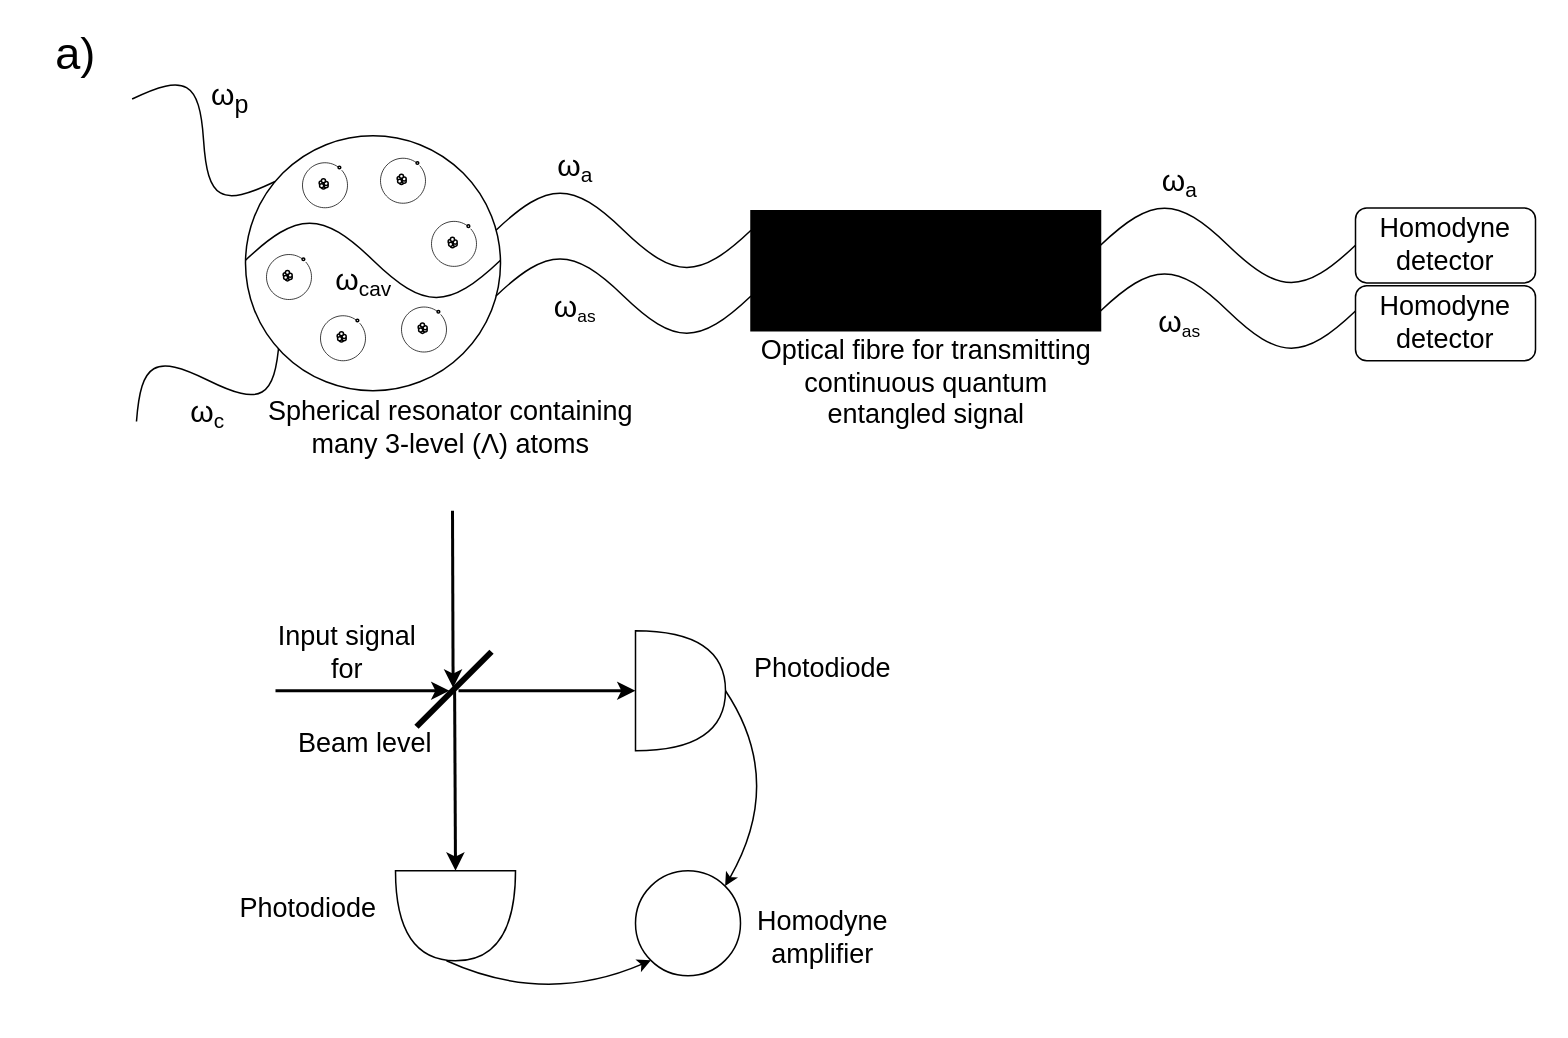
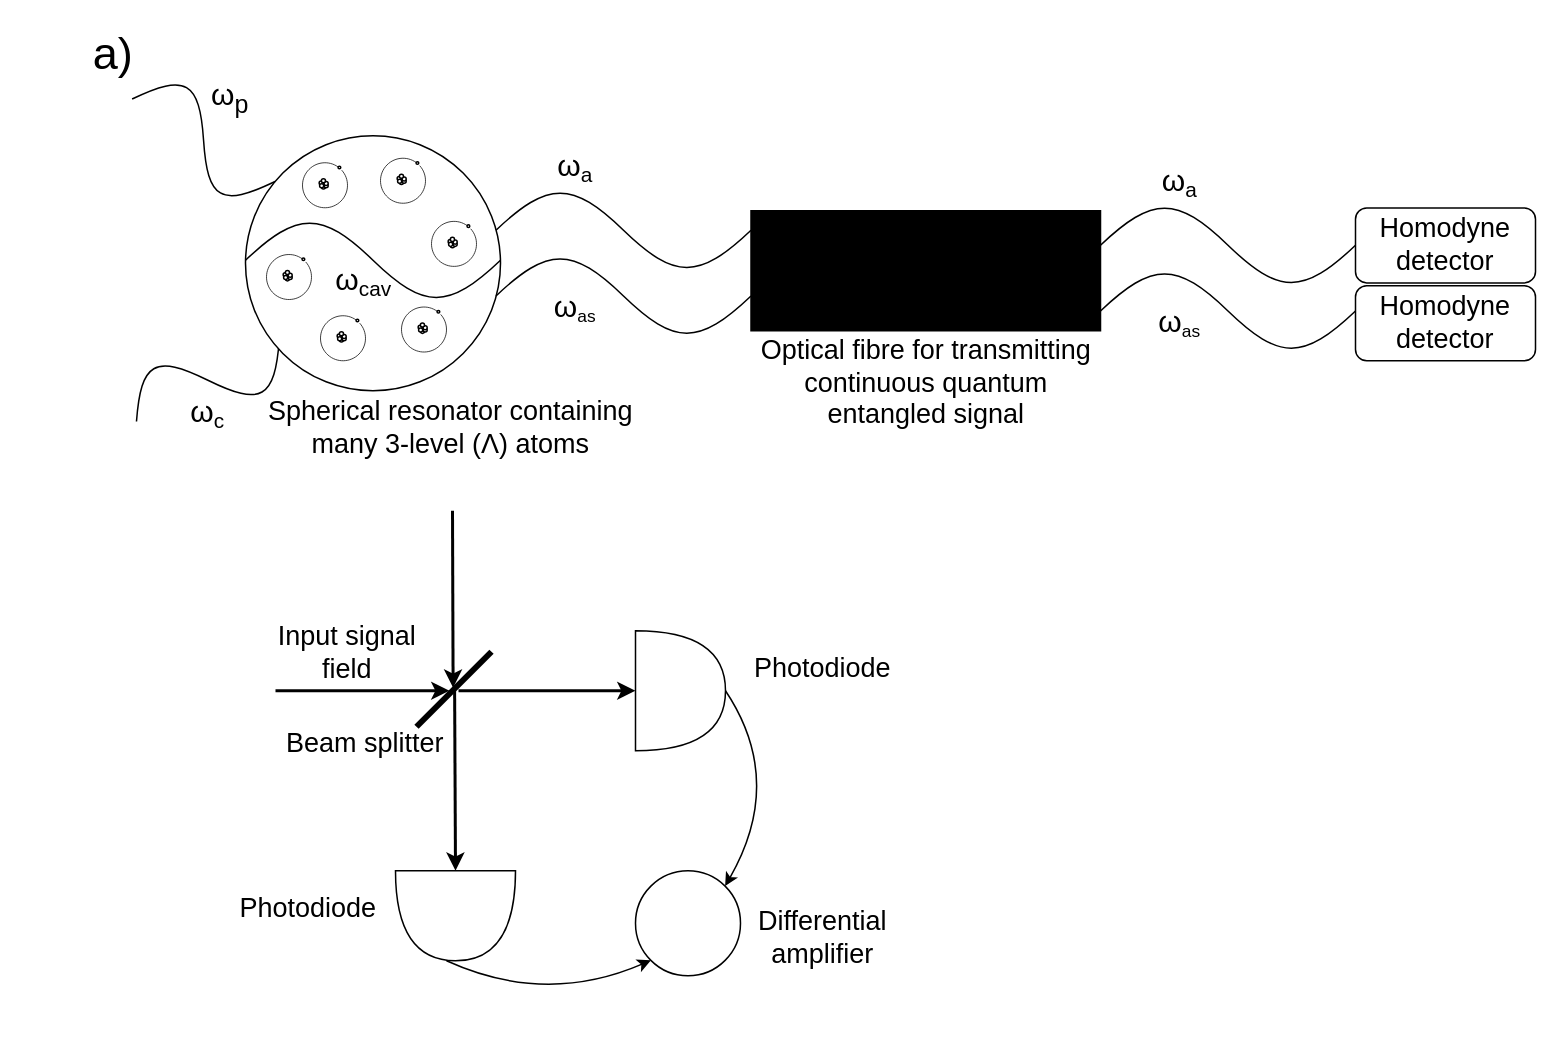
(76, 53) -> (113, 53)
(347, 653) -> (347, 653)
(365, 743) -> (365, 743)
(823, 938) -> (823, 938)
